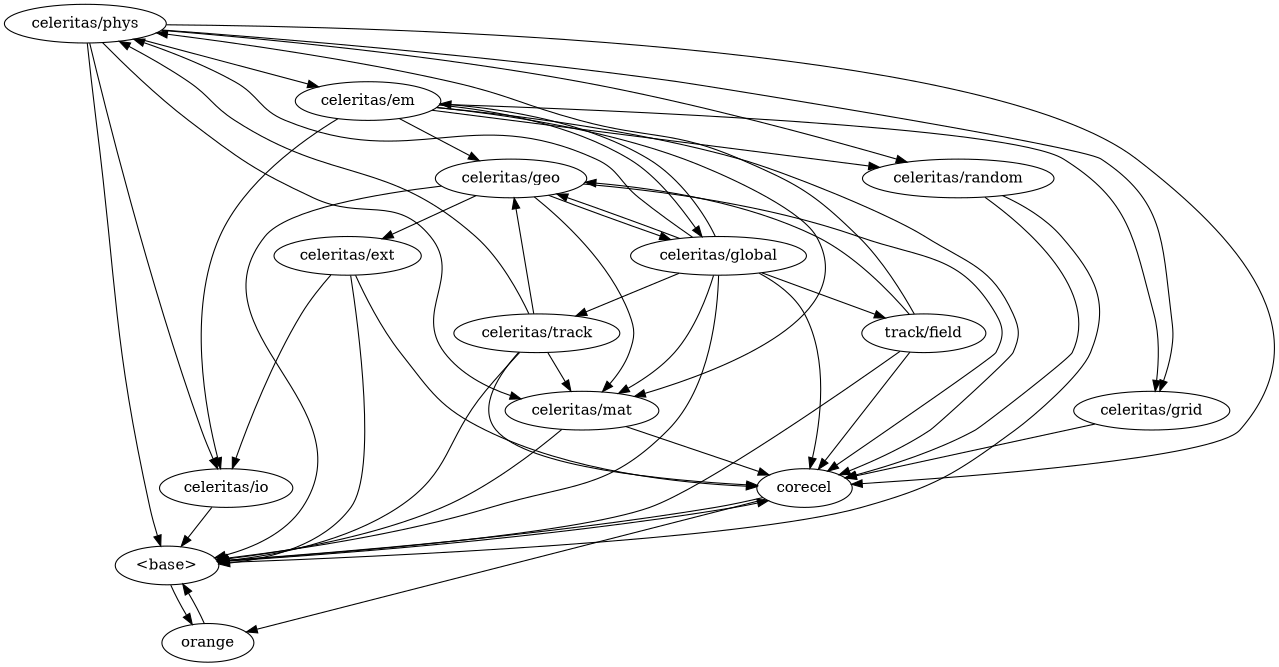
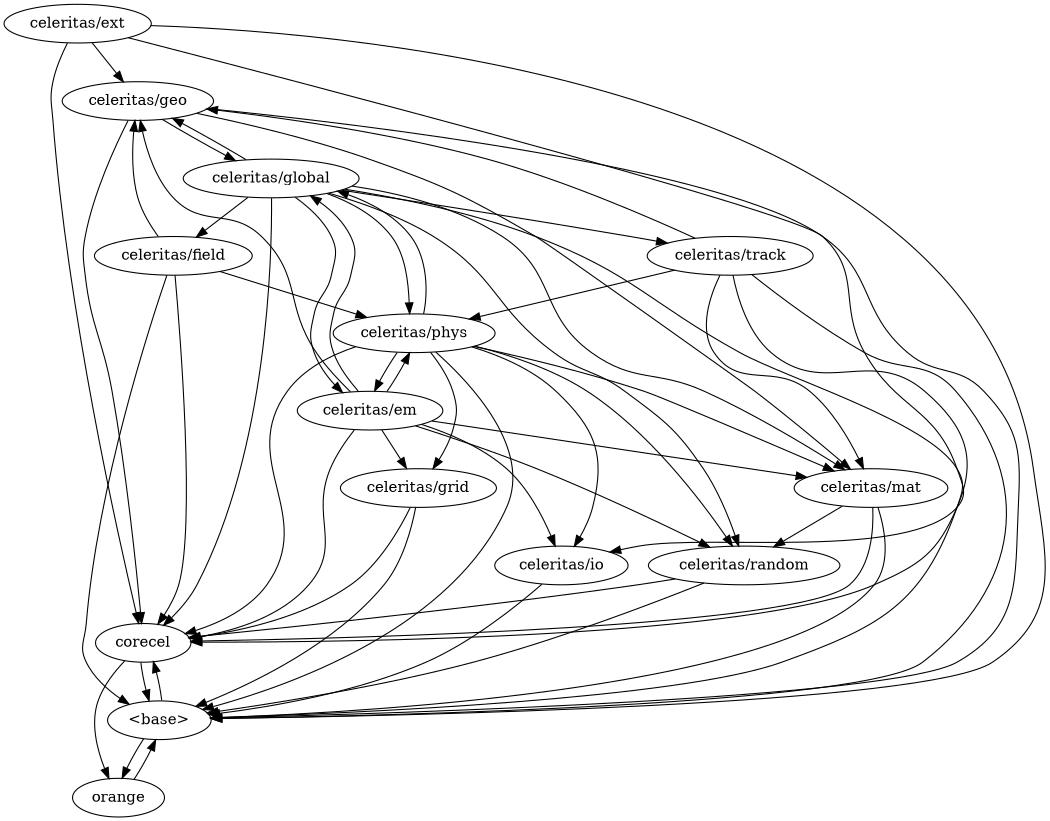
(434, 215) -> (104, 58)
none -> (412, 238)
(924, 333) -> (173, 256)
none -> (548, 348)
none -> (396, 377)
none -> (813, 524)
none -> (336, 630)
